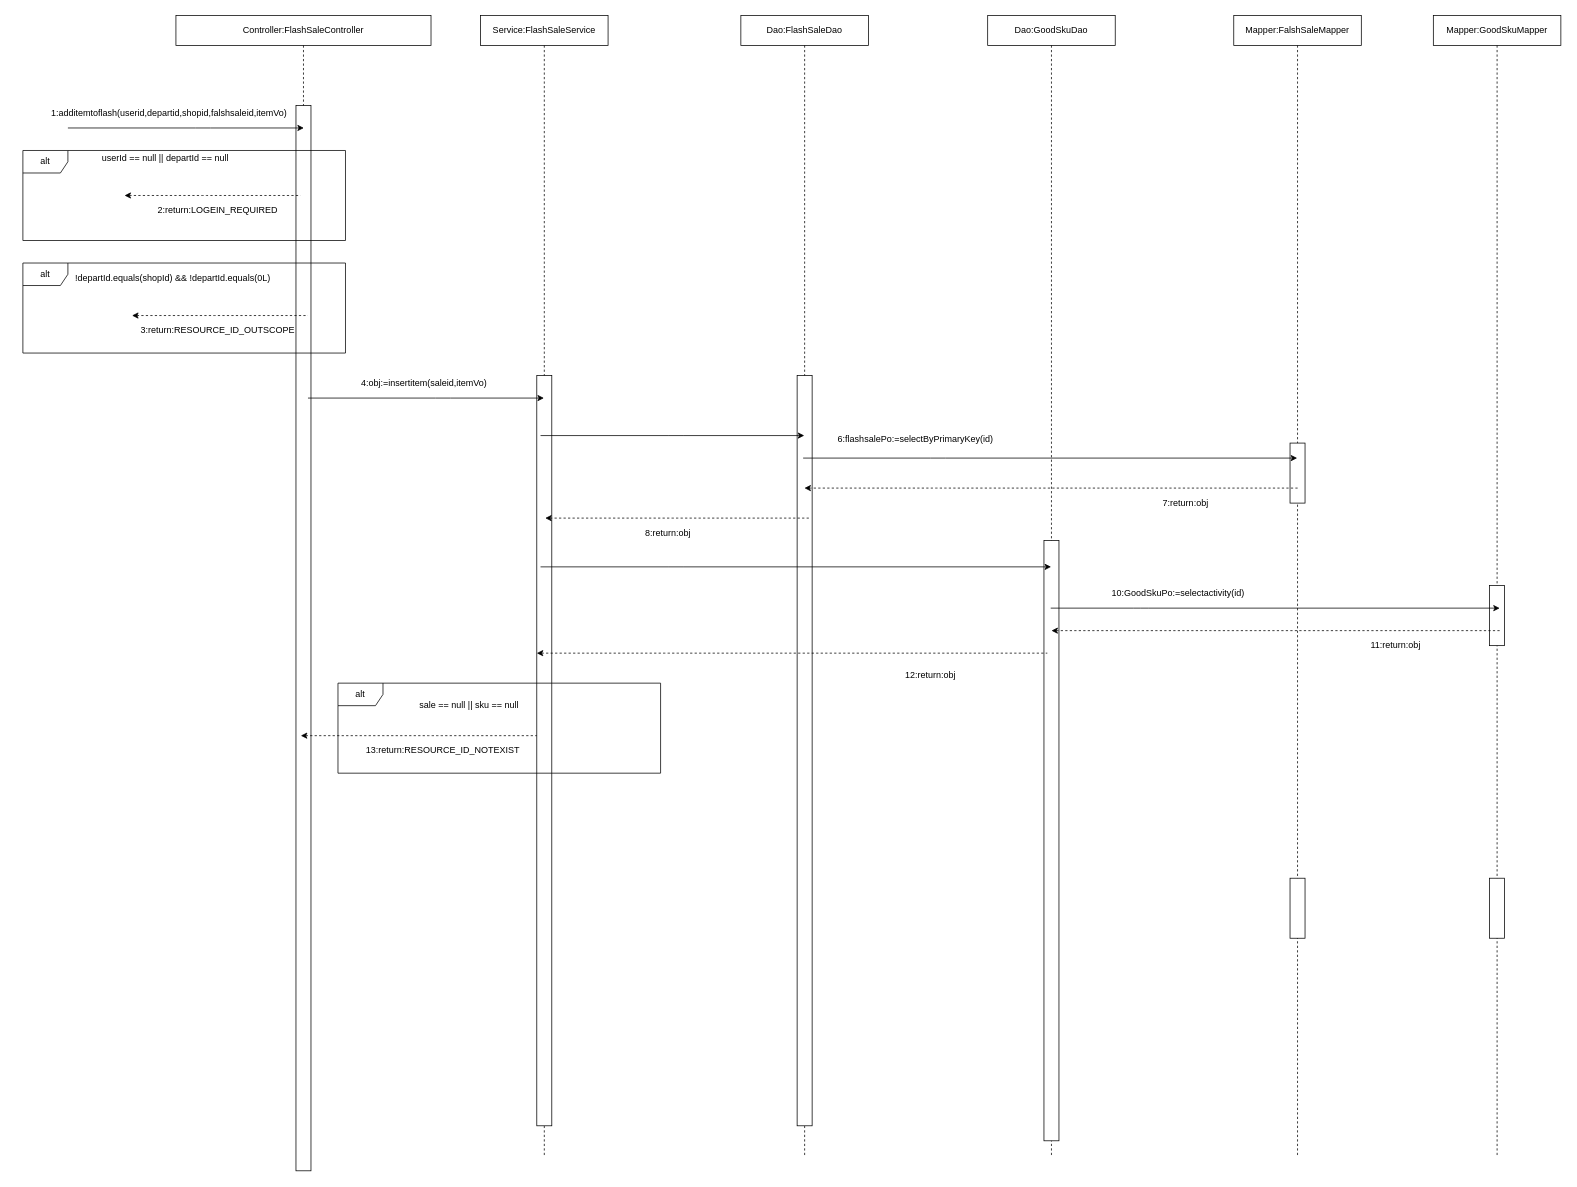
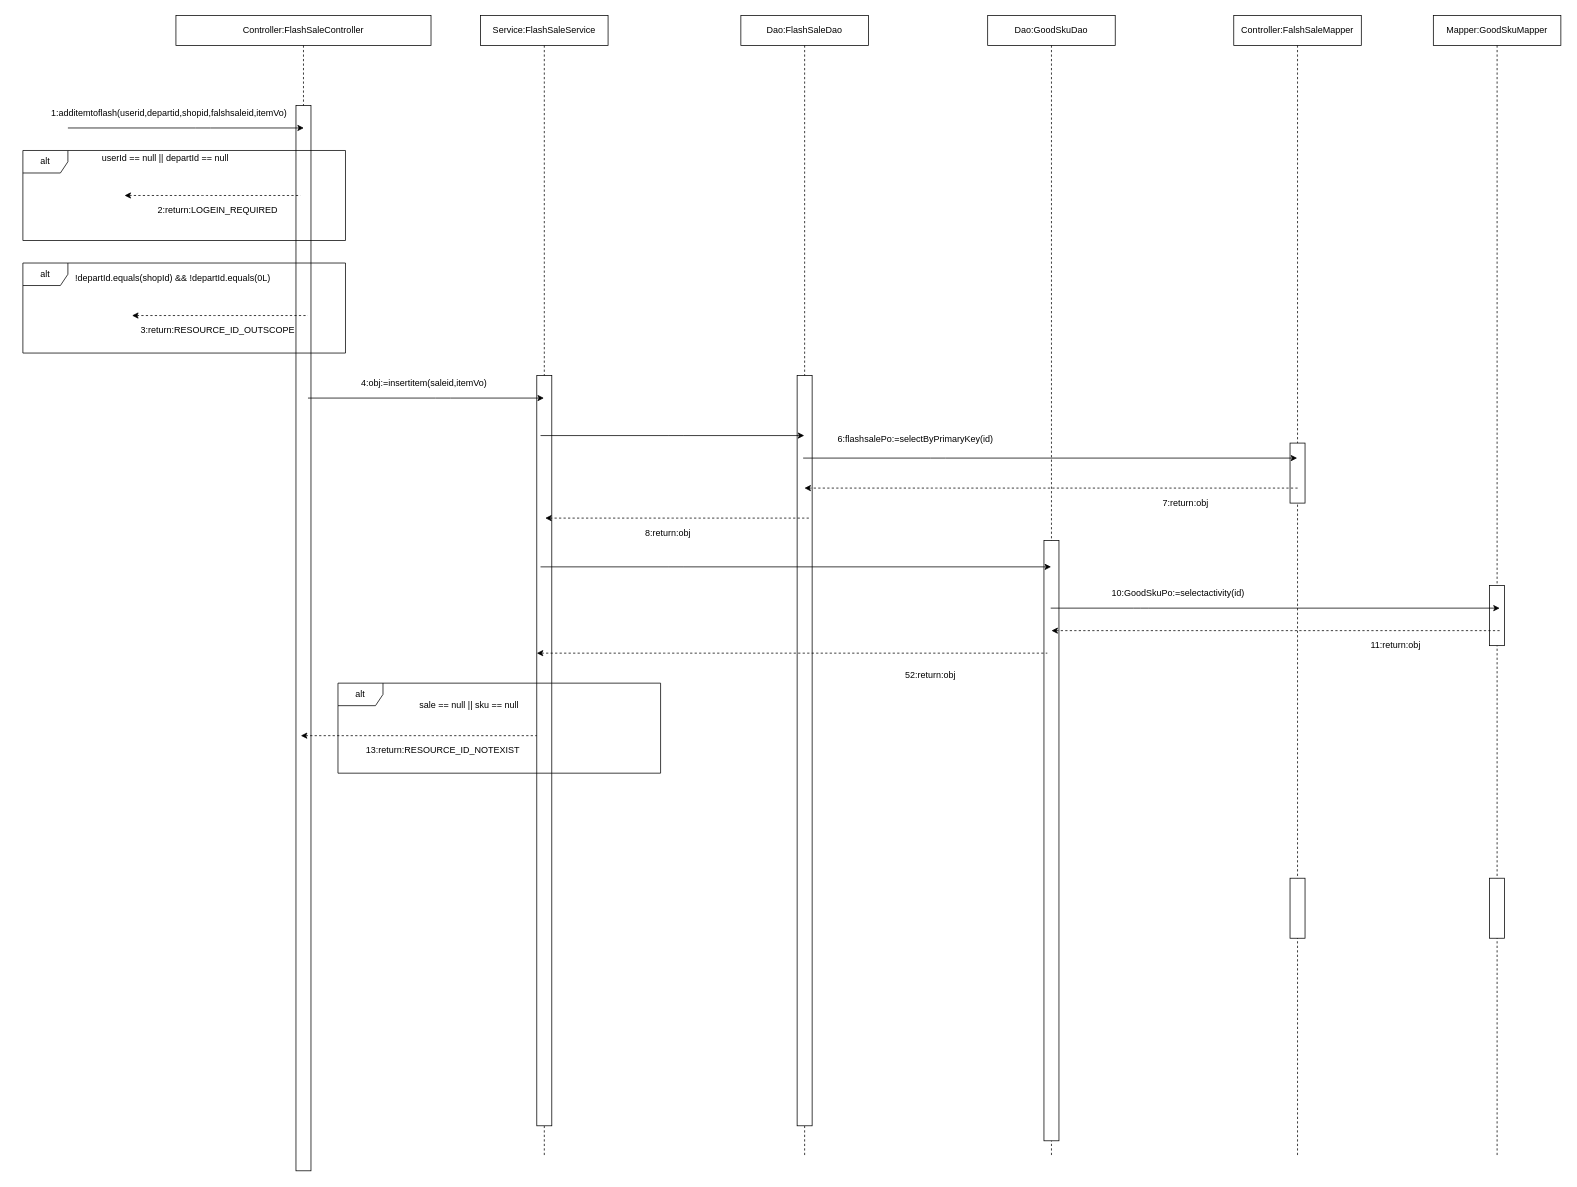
(1297, 30) -> (1297, 30)
(930, 675) -> (930, 675)
